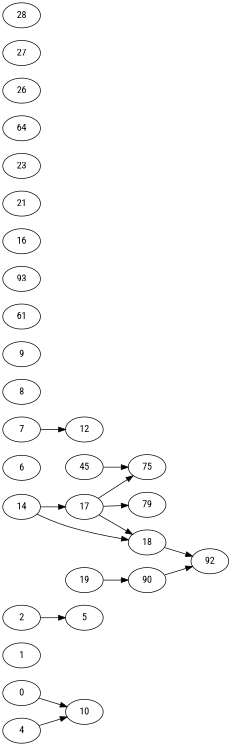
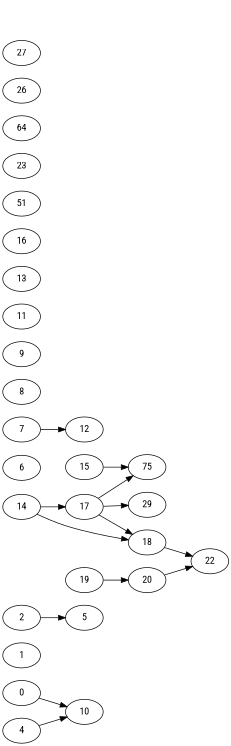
(22, 15) -> none
(22, 204) -> (22, 204)
(22, 279) -> (22, 279)
(22, 317) -> (22, 317)
(84, 467) -> (84, 467)
(147, 505) -> (147, 505)
(210, 561) -> (210, 561)
(147, 580) -> (147, 580)
